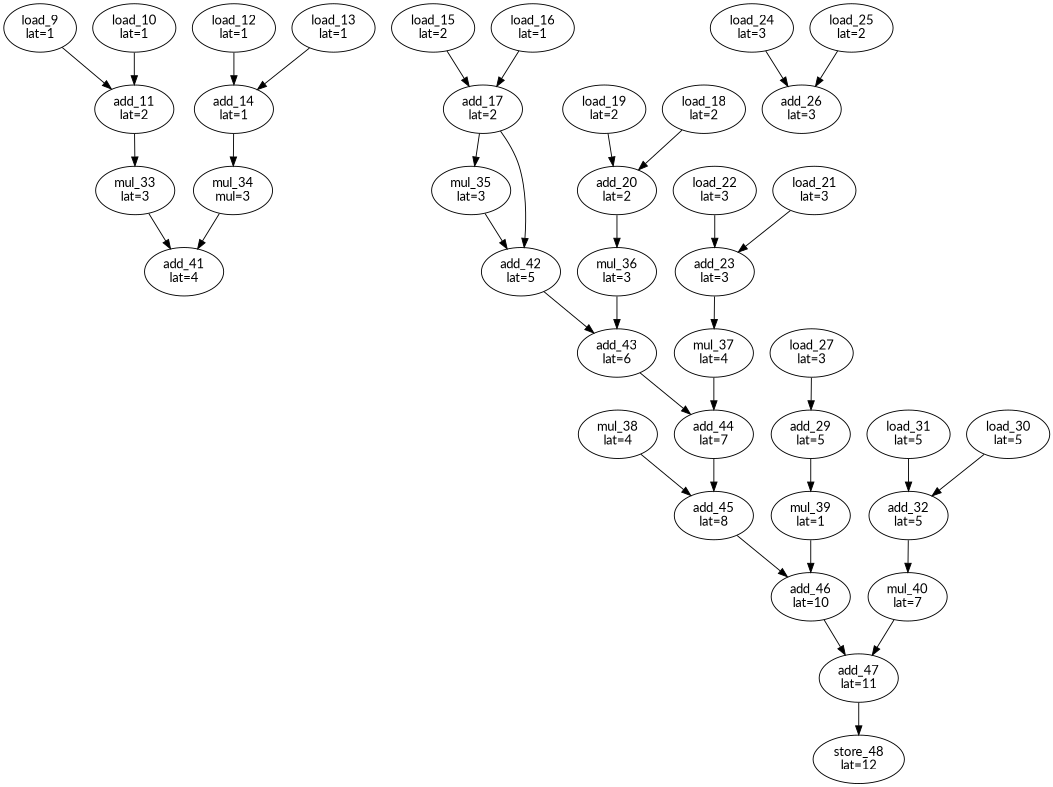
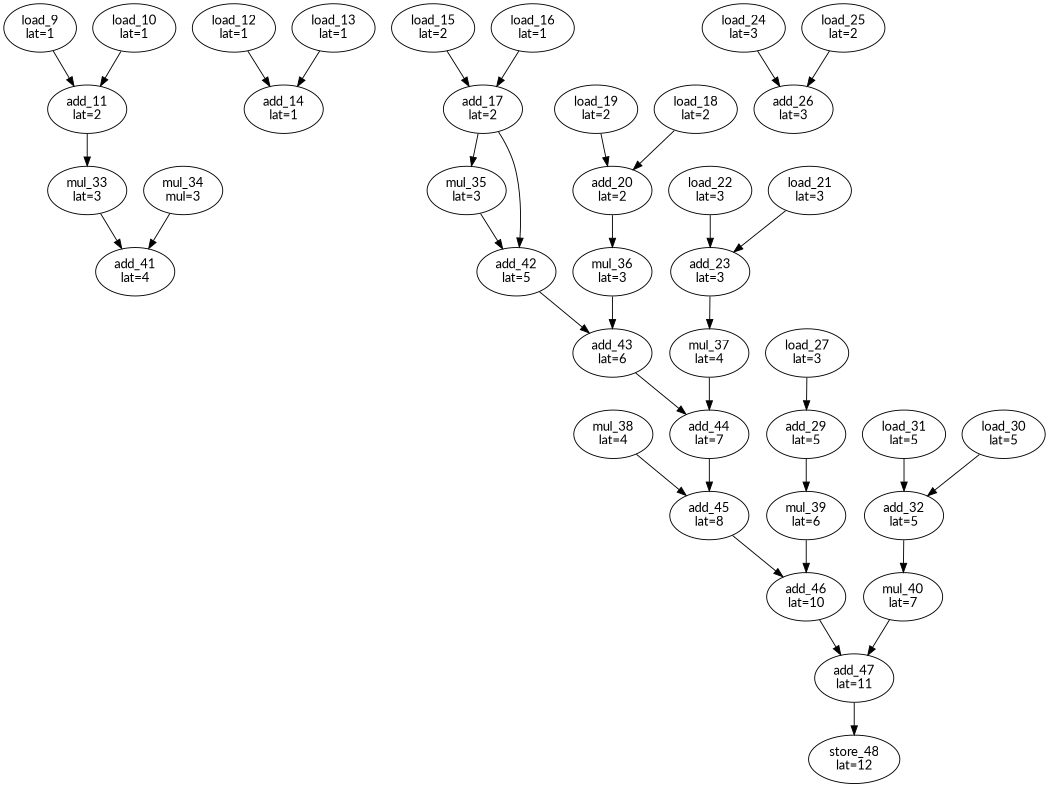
(234, 145) -> none
(811, 516) -> (806, 516)
